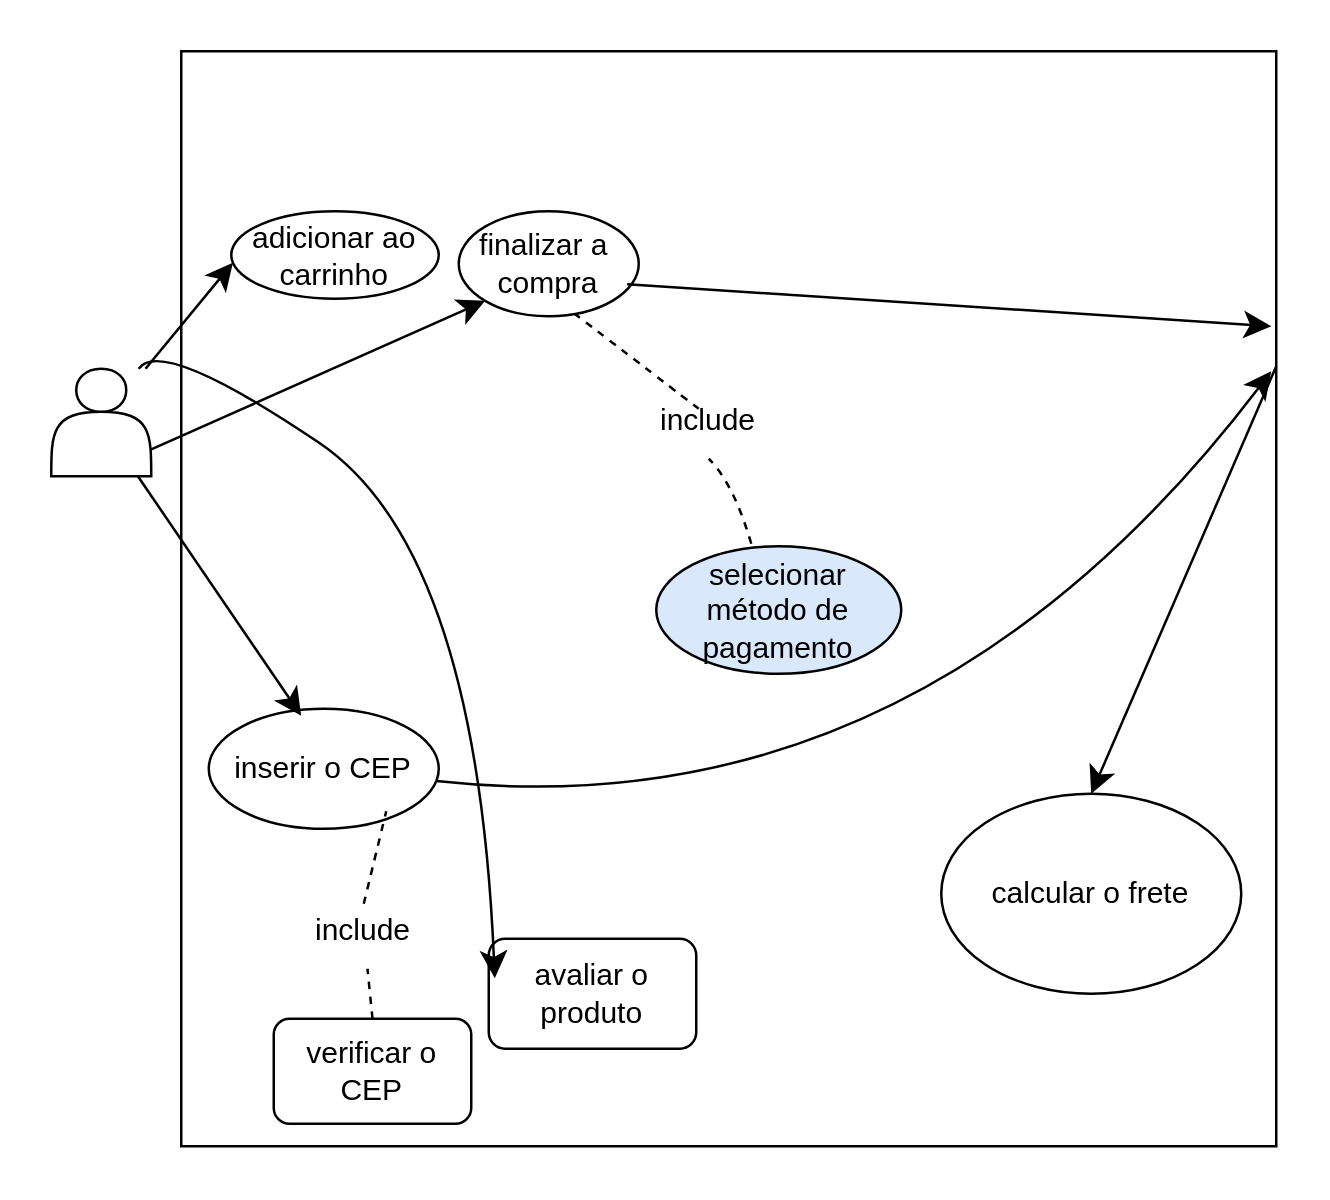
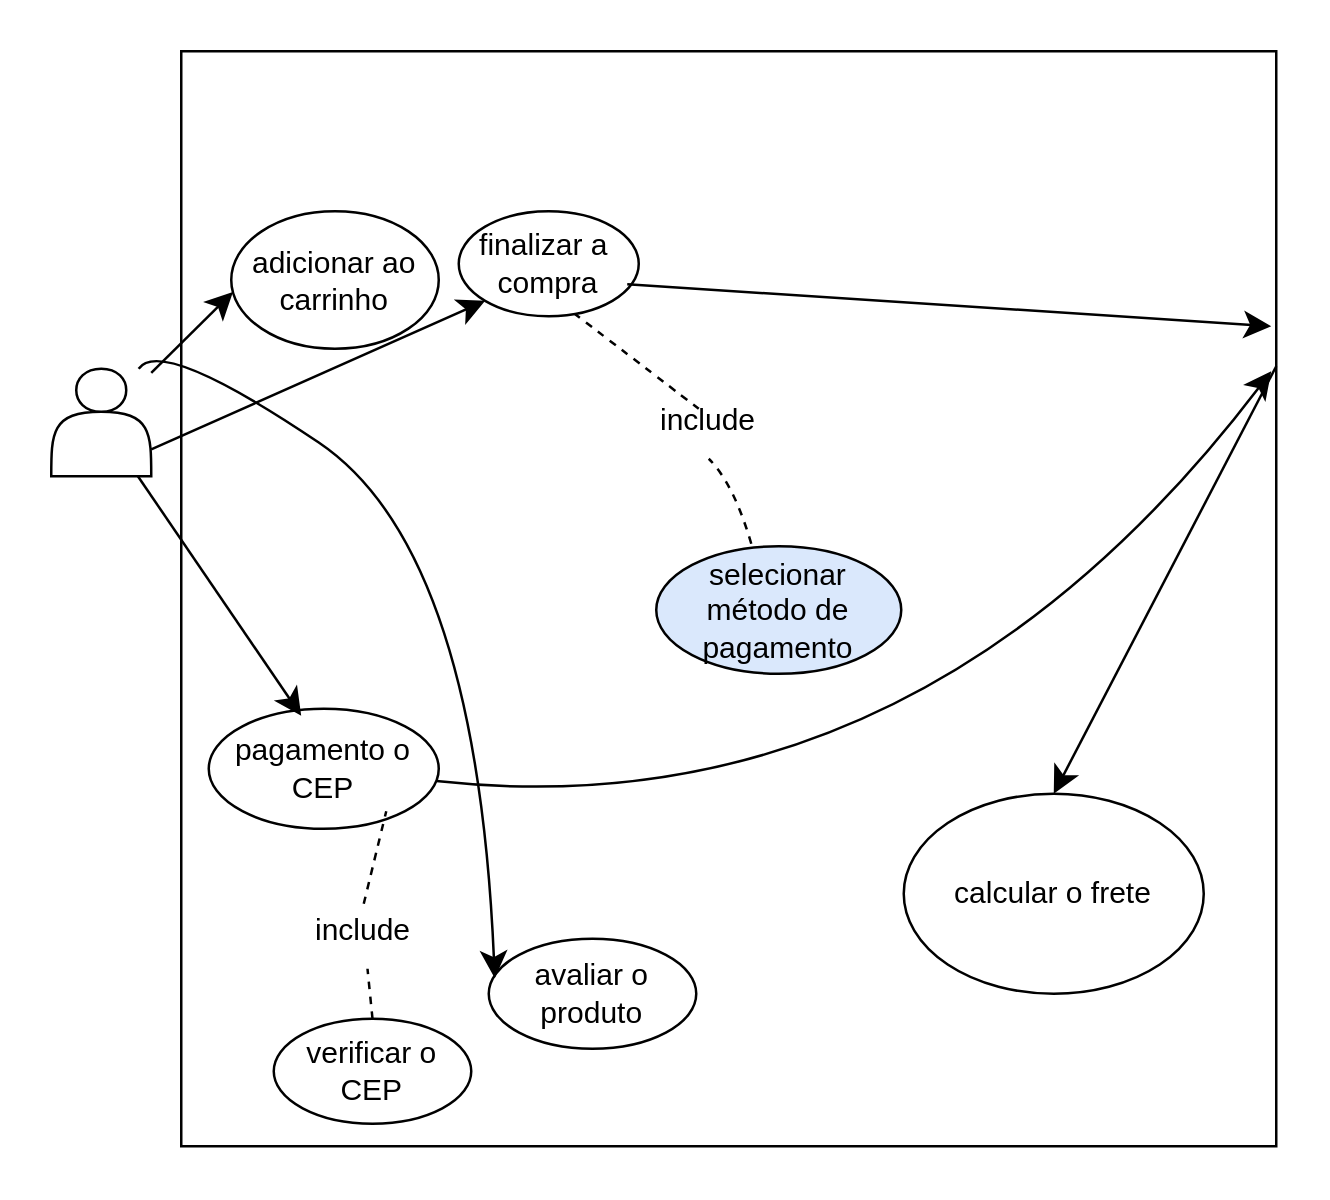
(335, 255) -> (335, 280)
(324, 769) -> (324, 769)
(1091, 894) -> (1054, 894)
(593, 994) -> (593, 994)
(373, 1071) -> (373, 1071)
